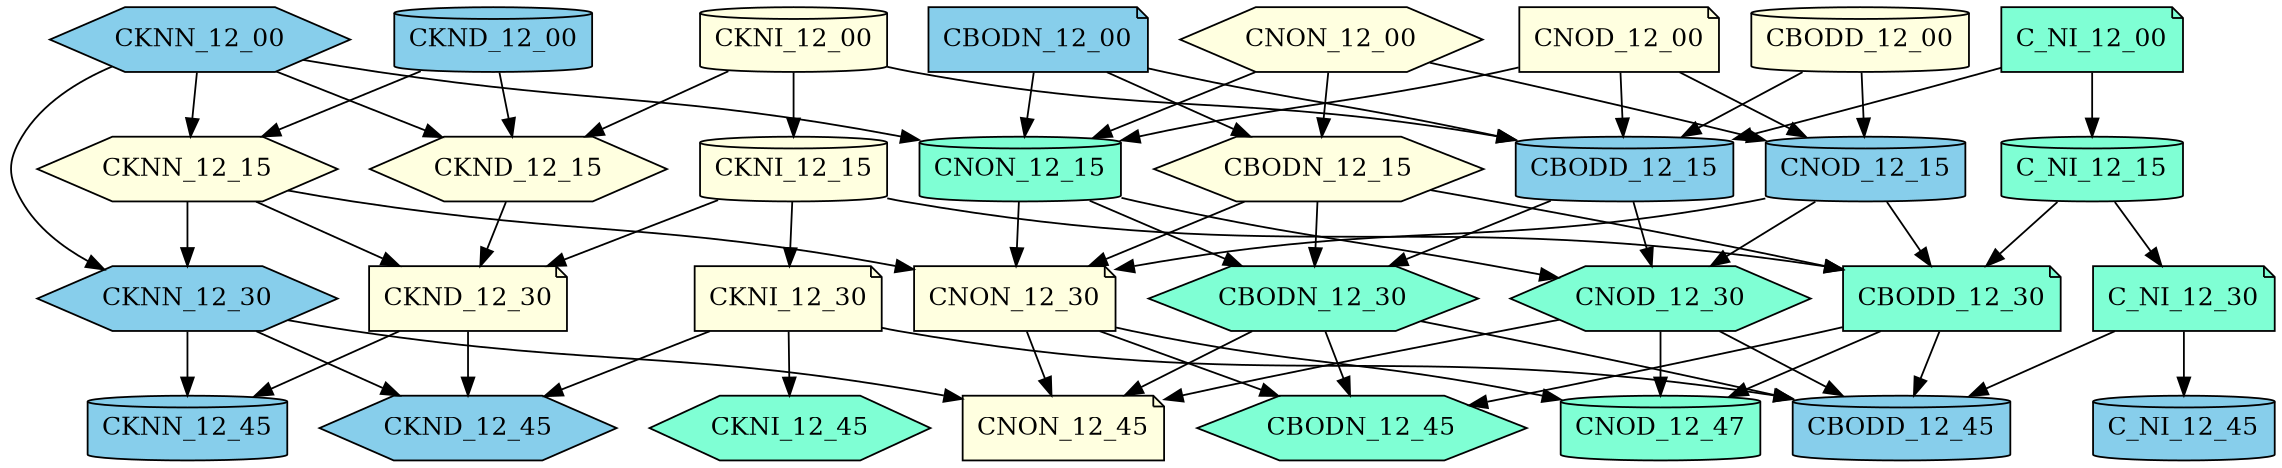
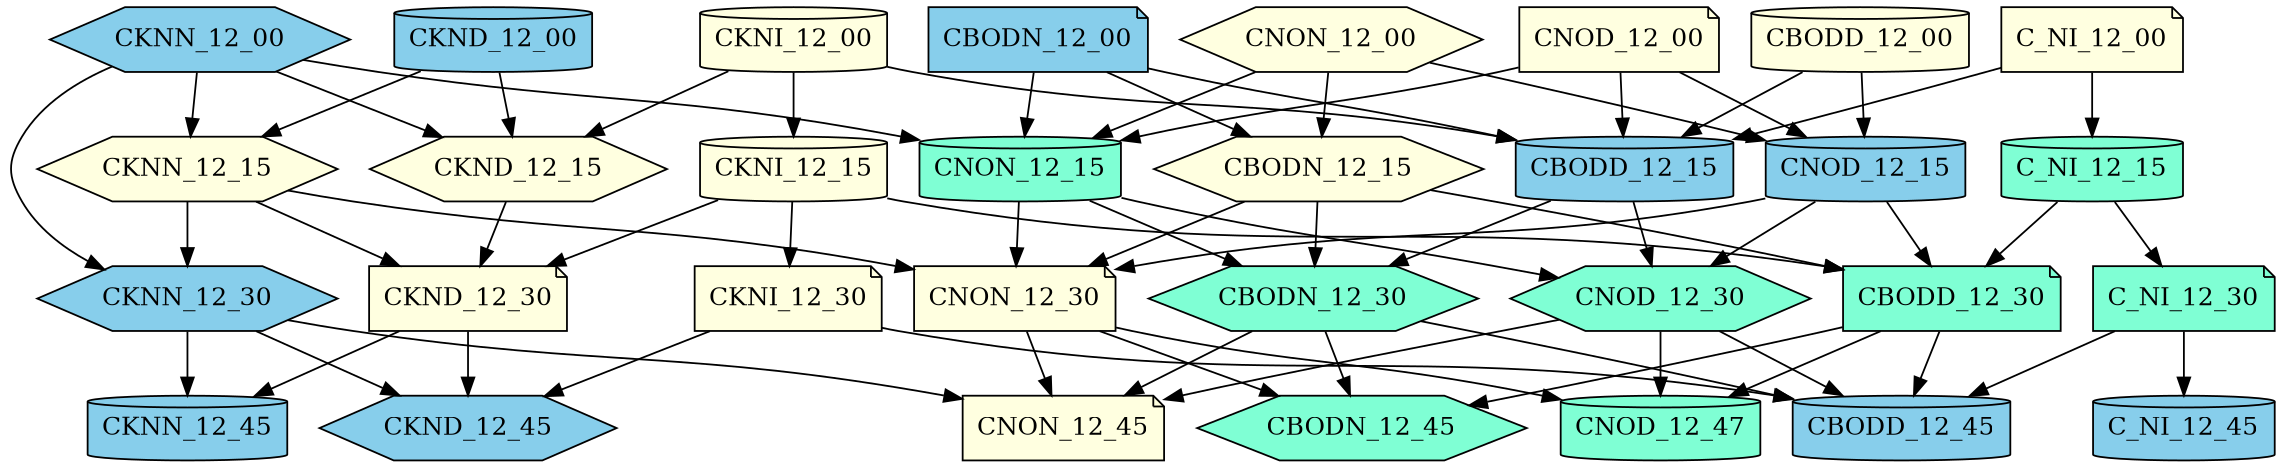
(2092, 40) -> (2092, 40)
(790, 428) -> none
